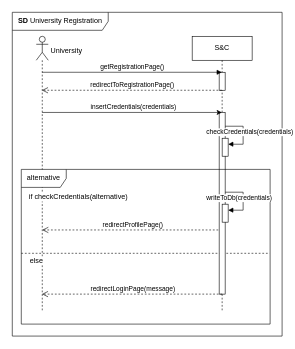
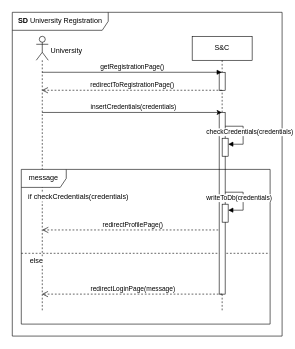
(44, 179) -> (44, 179)
(79, 197) -> (79, 197)
